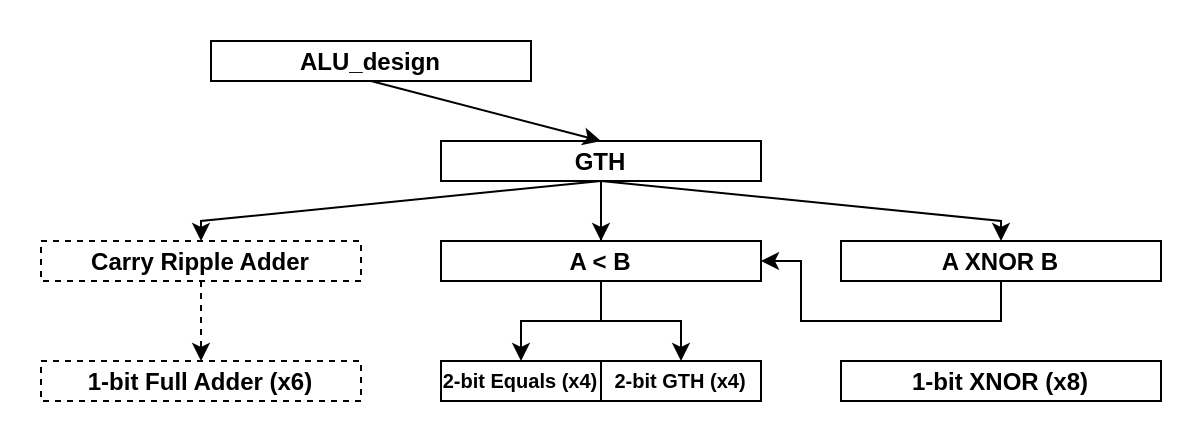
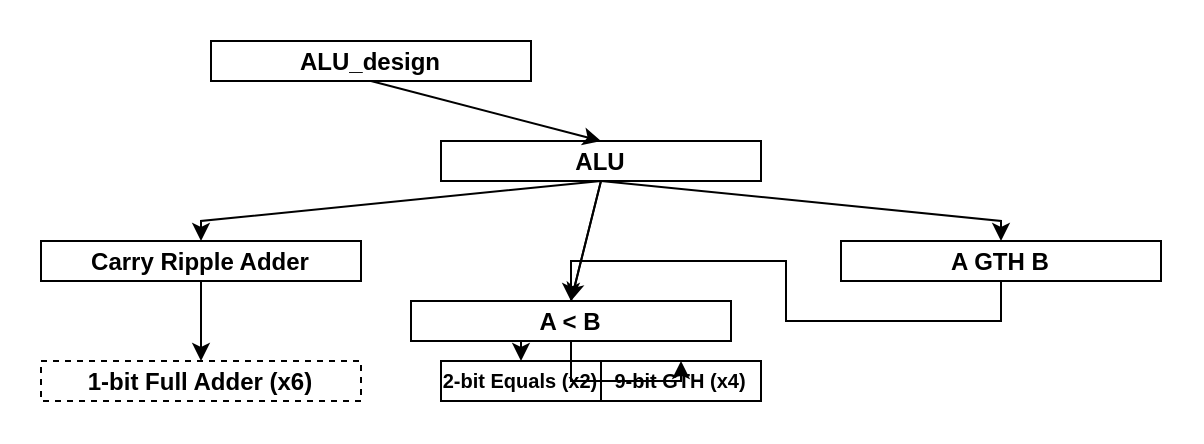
(461, 155) -> (461, 155)
(889, 255) -> (882, 255)
(201, 261) -> (201, 261)
(601, 261) -> (571, 321)
(201, 313) -> (201, 313)
(521, 381) -> (521, 381)
(681, 381) -> (681, 381)
(1001, 381) -> none
